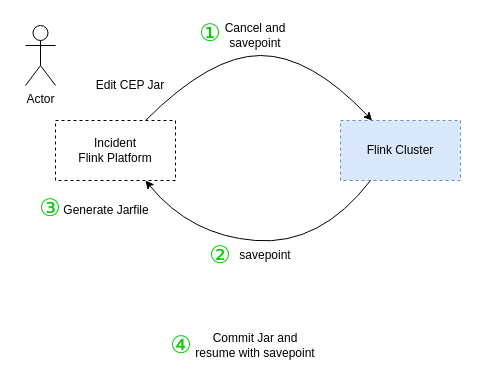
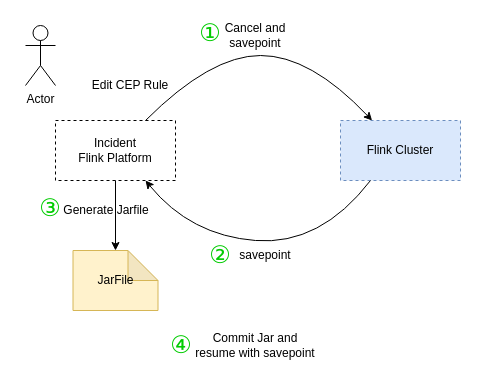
(131, 86) -> (131, 86)
none -> (116, 212)
none -> (116, 281)
